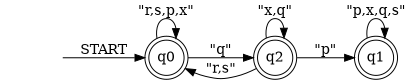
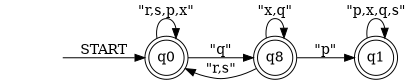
(275, 58) -> (275, 58)
